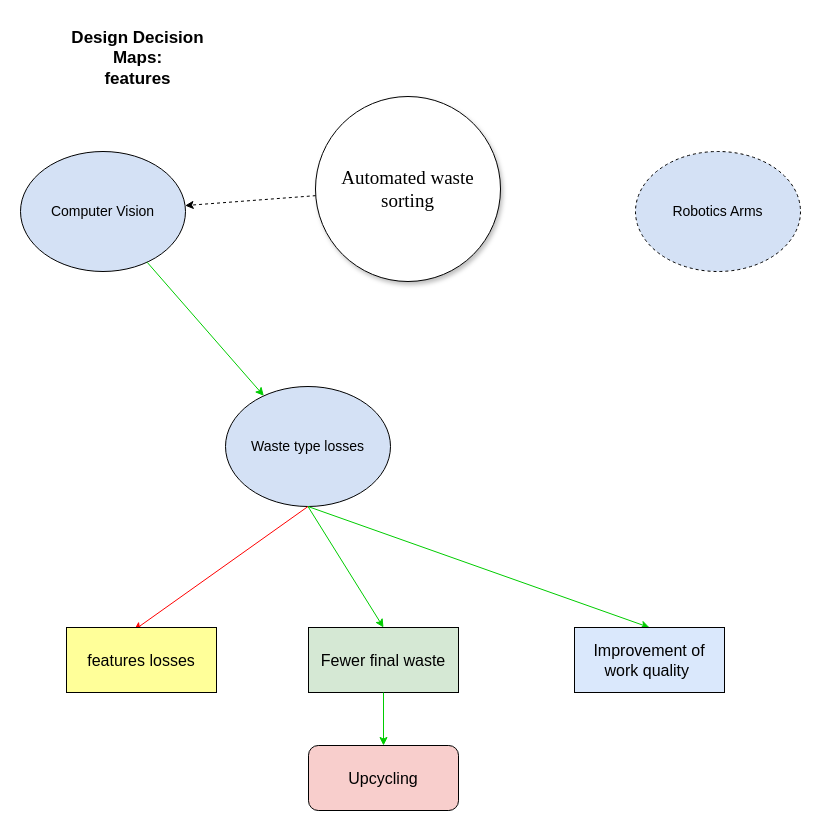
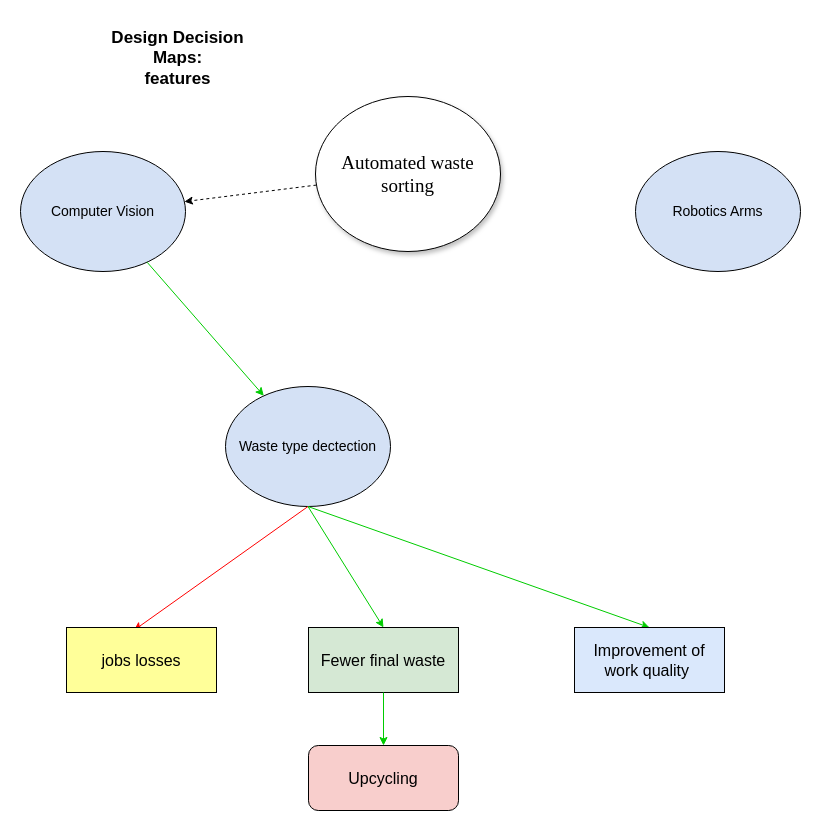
(138, 59) -> (178, 59)
(408, 189) -> (408, 174)
(718, 212) -> (718, 212)
(308, 447) -> (308, 447)
(142, 661) -> (142, 661)
